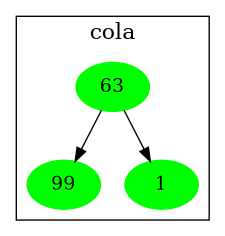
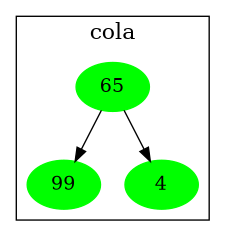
(113, 87) -> (113, 87)
(162, 185) -> (162, 185)
